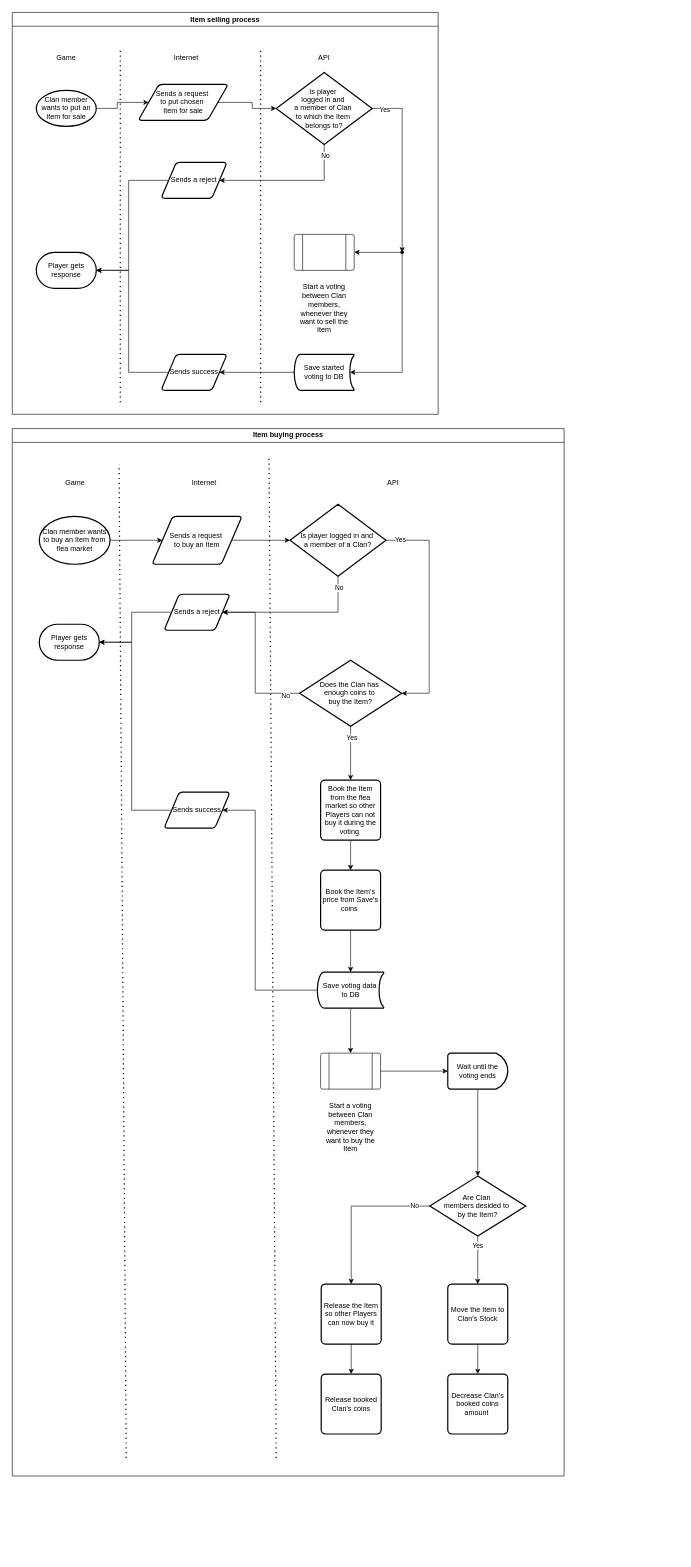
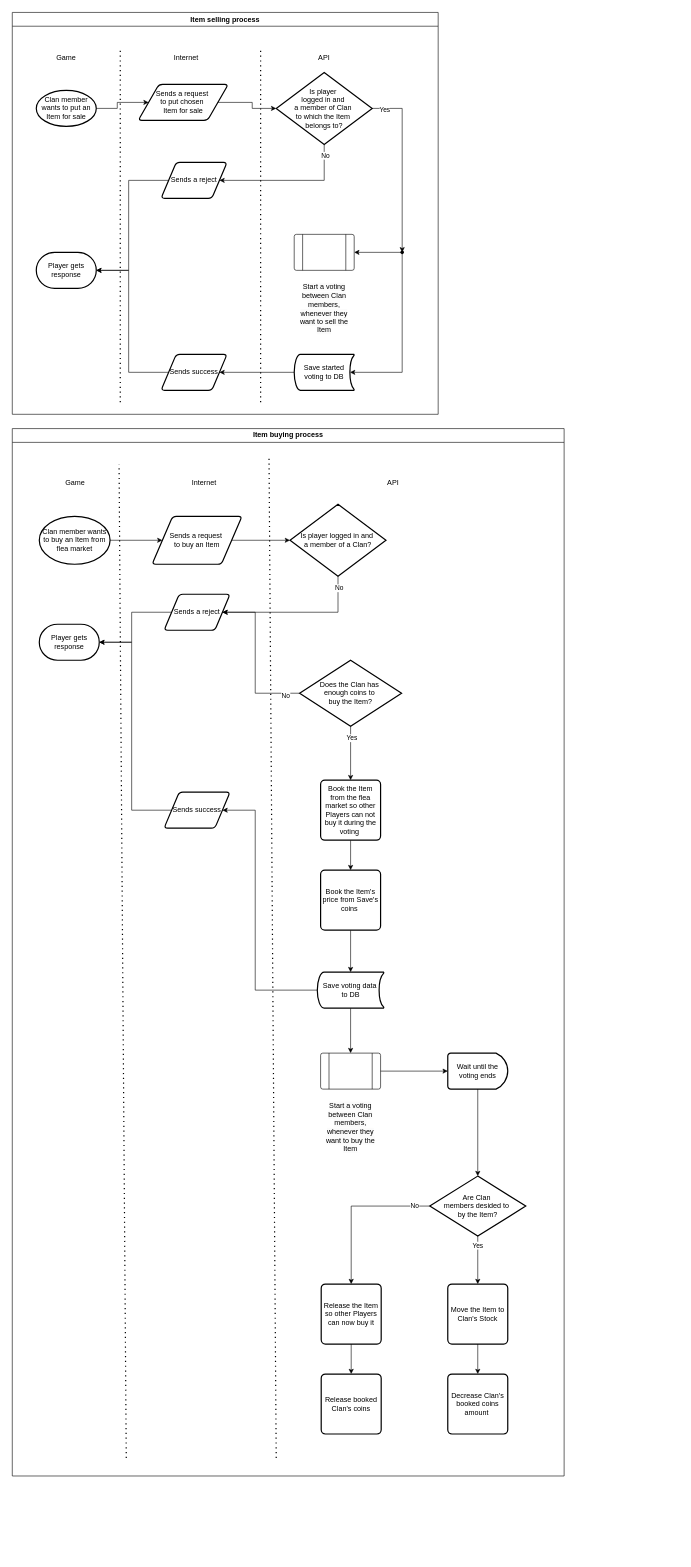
(400, 540) -> none
